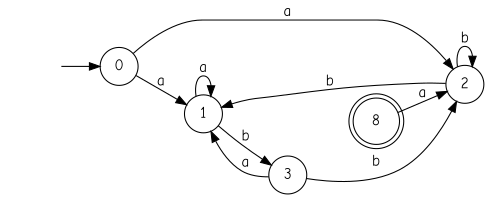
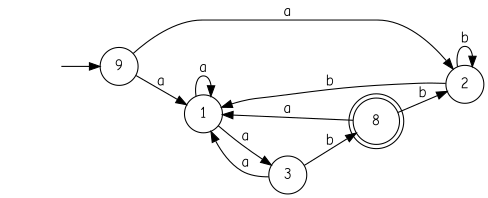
(119, 66) -> (119, 66)
(423, 93) -> (423, 93)
none -> (293, 118)
(246, 137) -> (246, 137)
(393, 173) -> (326, 152)
